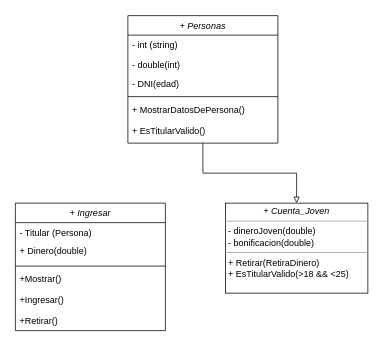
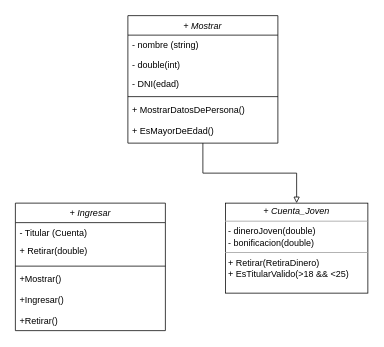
(203, 26) -> (203, 26)
(163, 45) -> (171, 45)
(194, 110) -> (194, 110)
(63, 233) -> (60, 233)
(56, 251) -> (59, 251)
